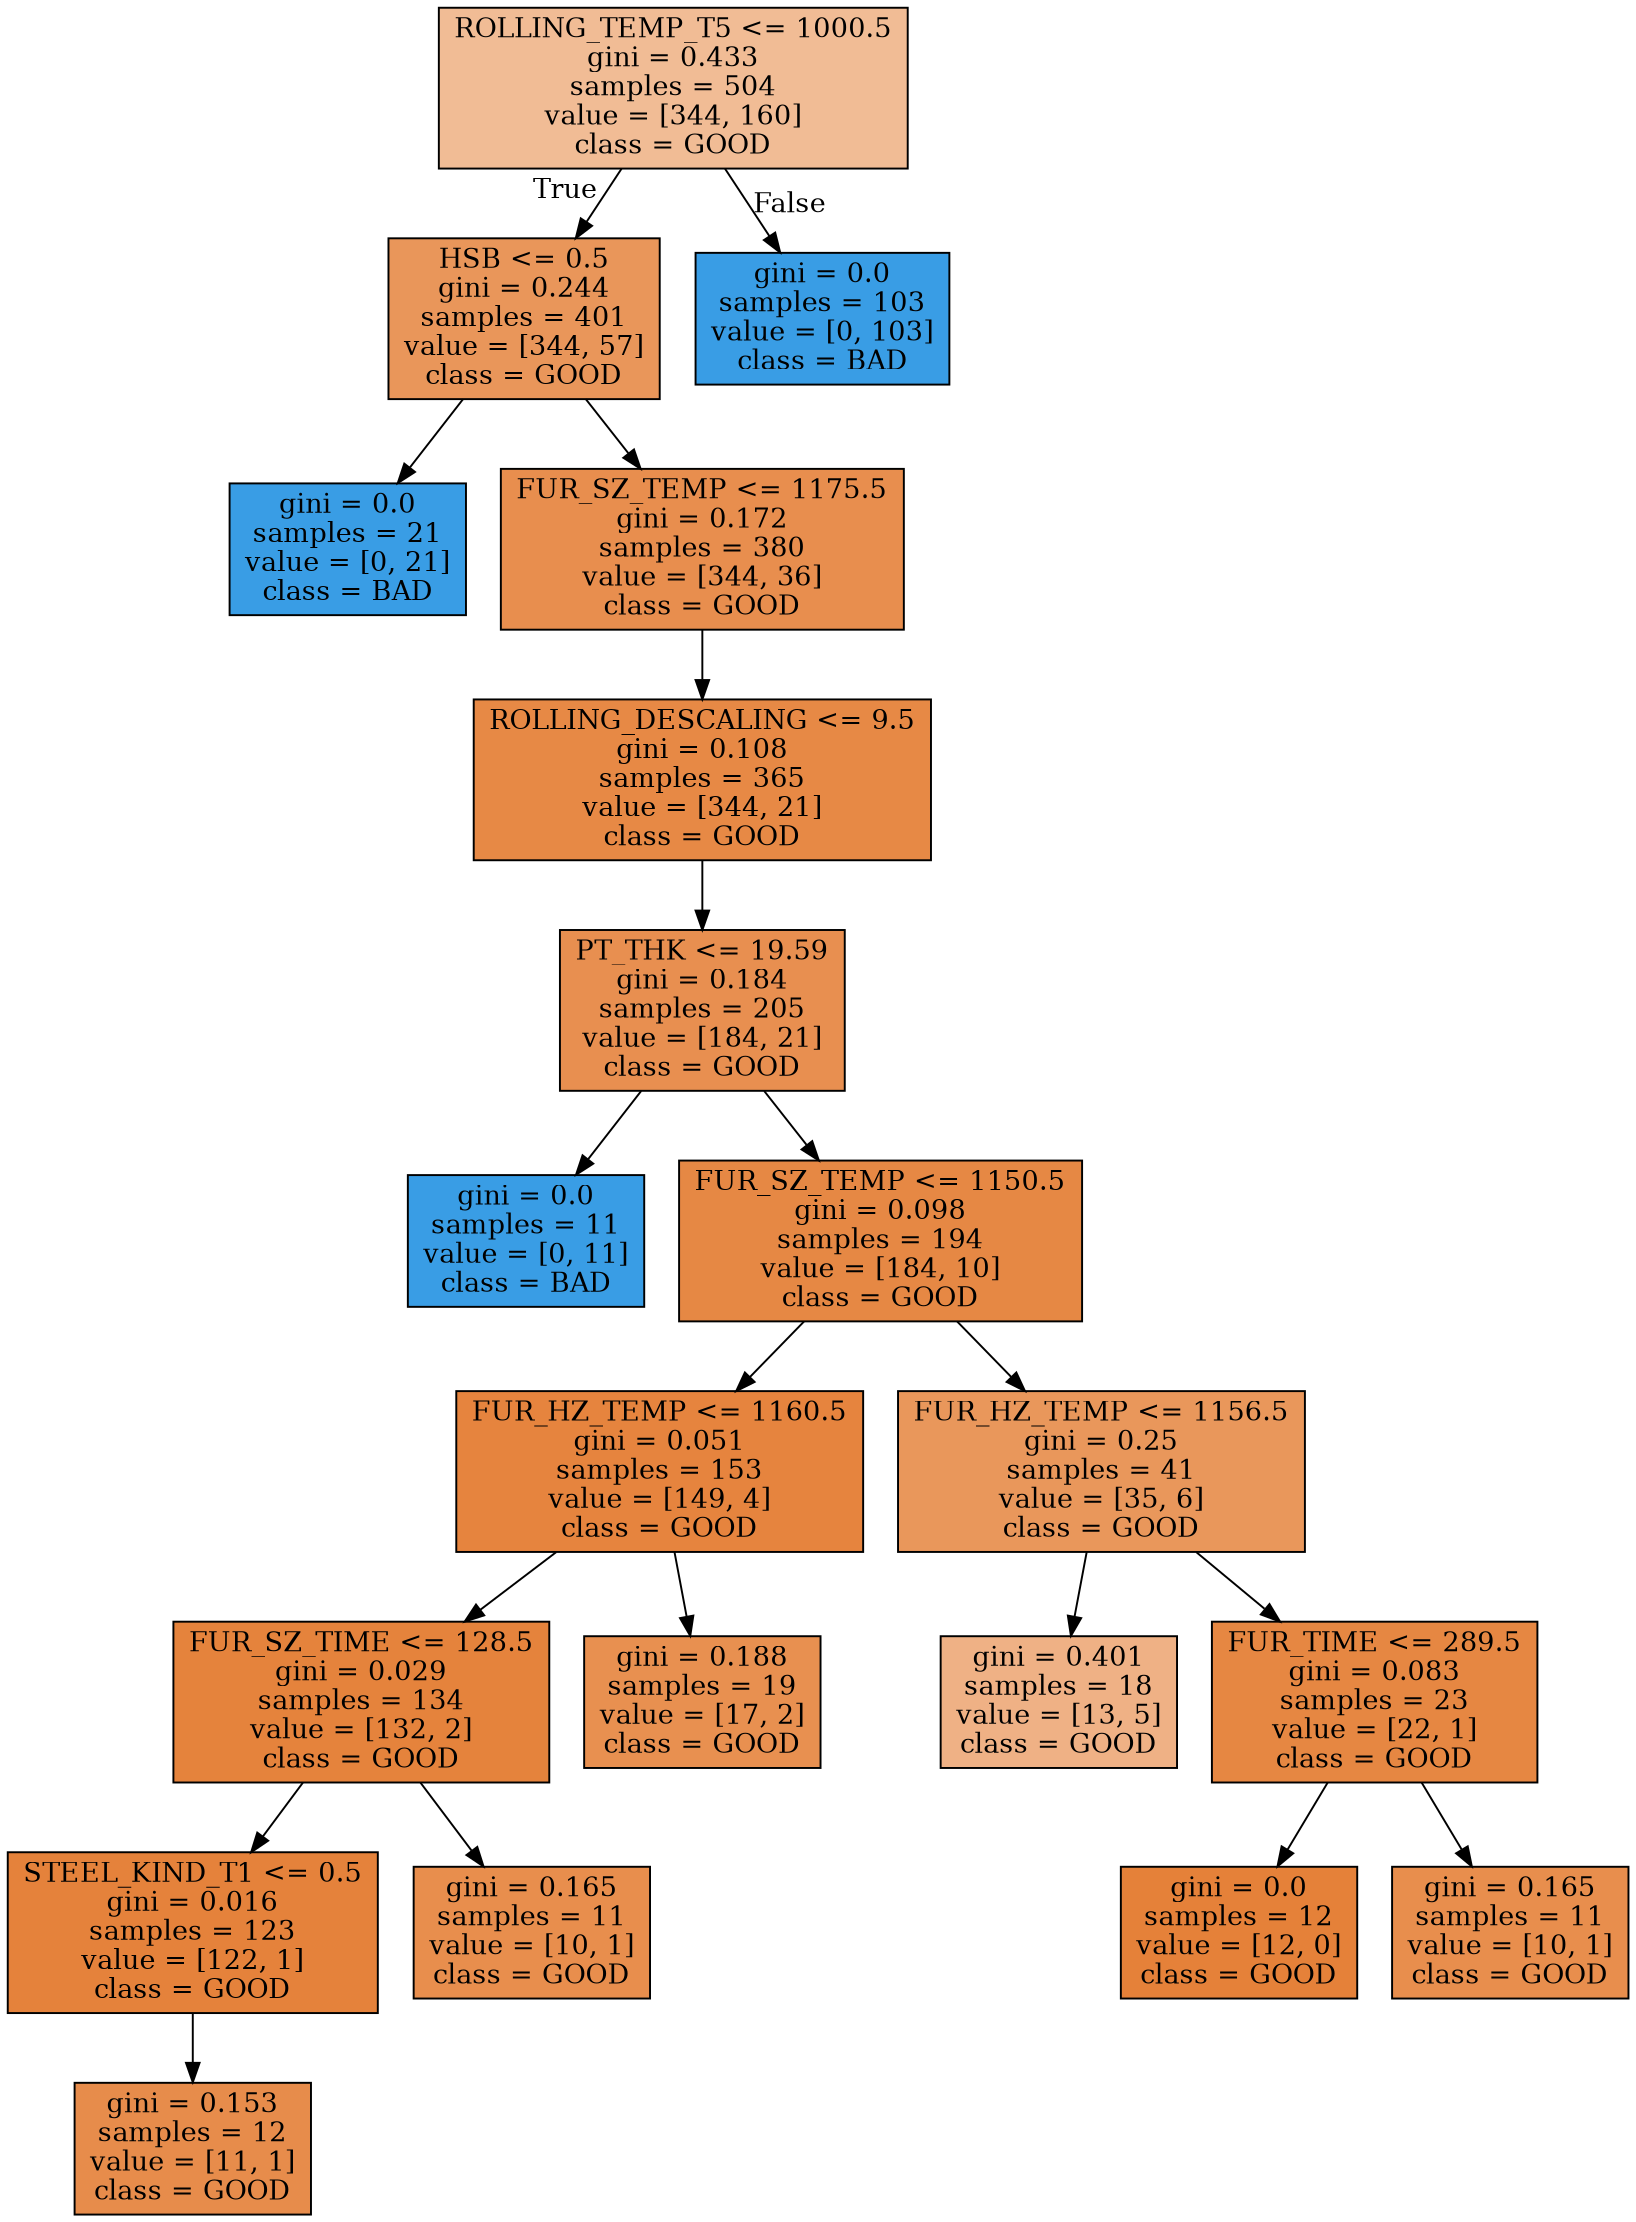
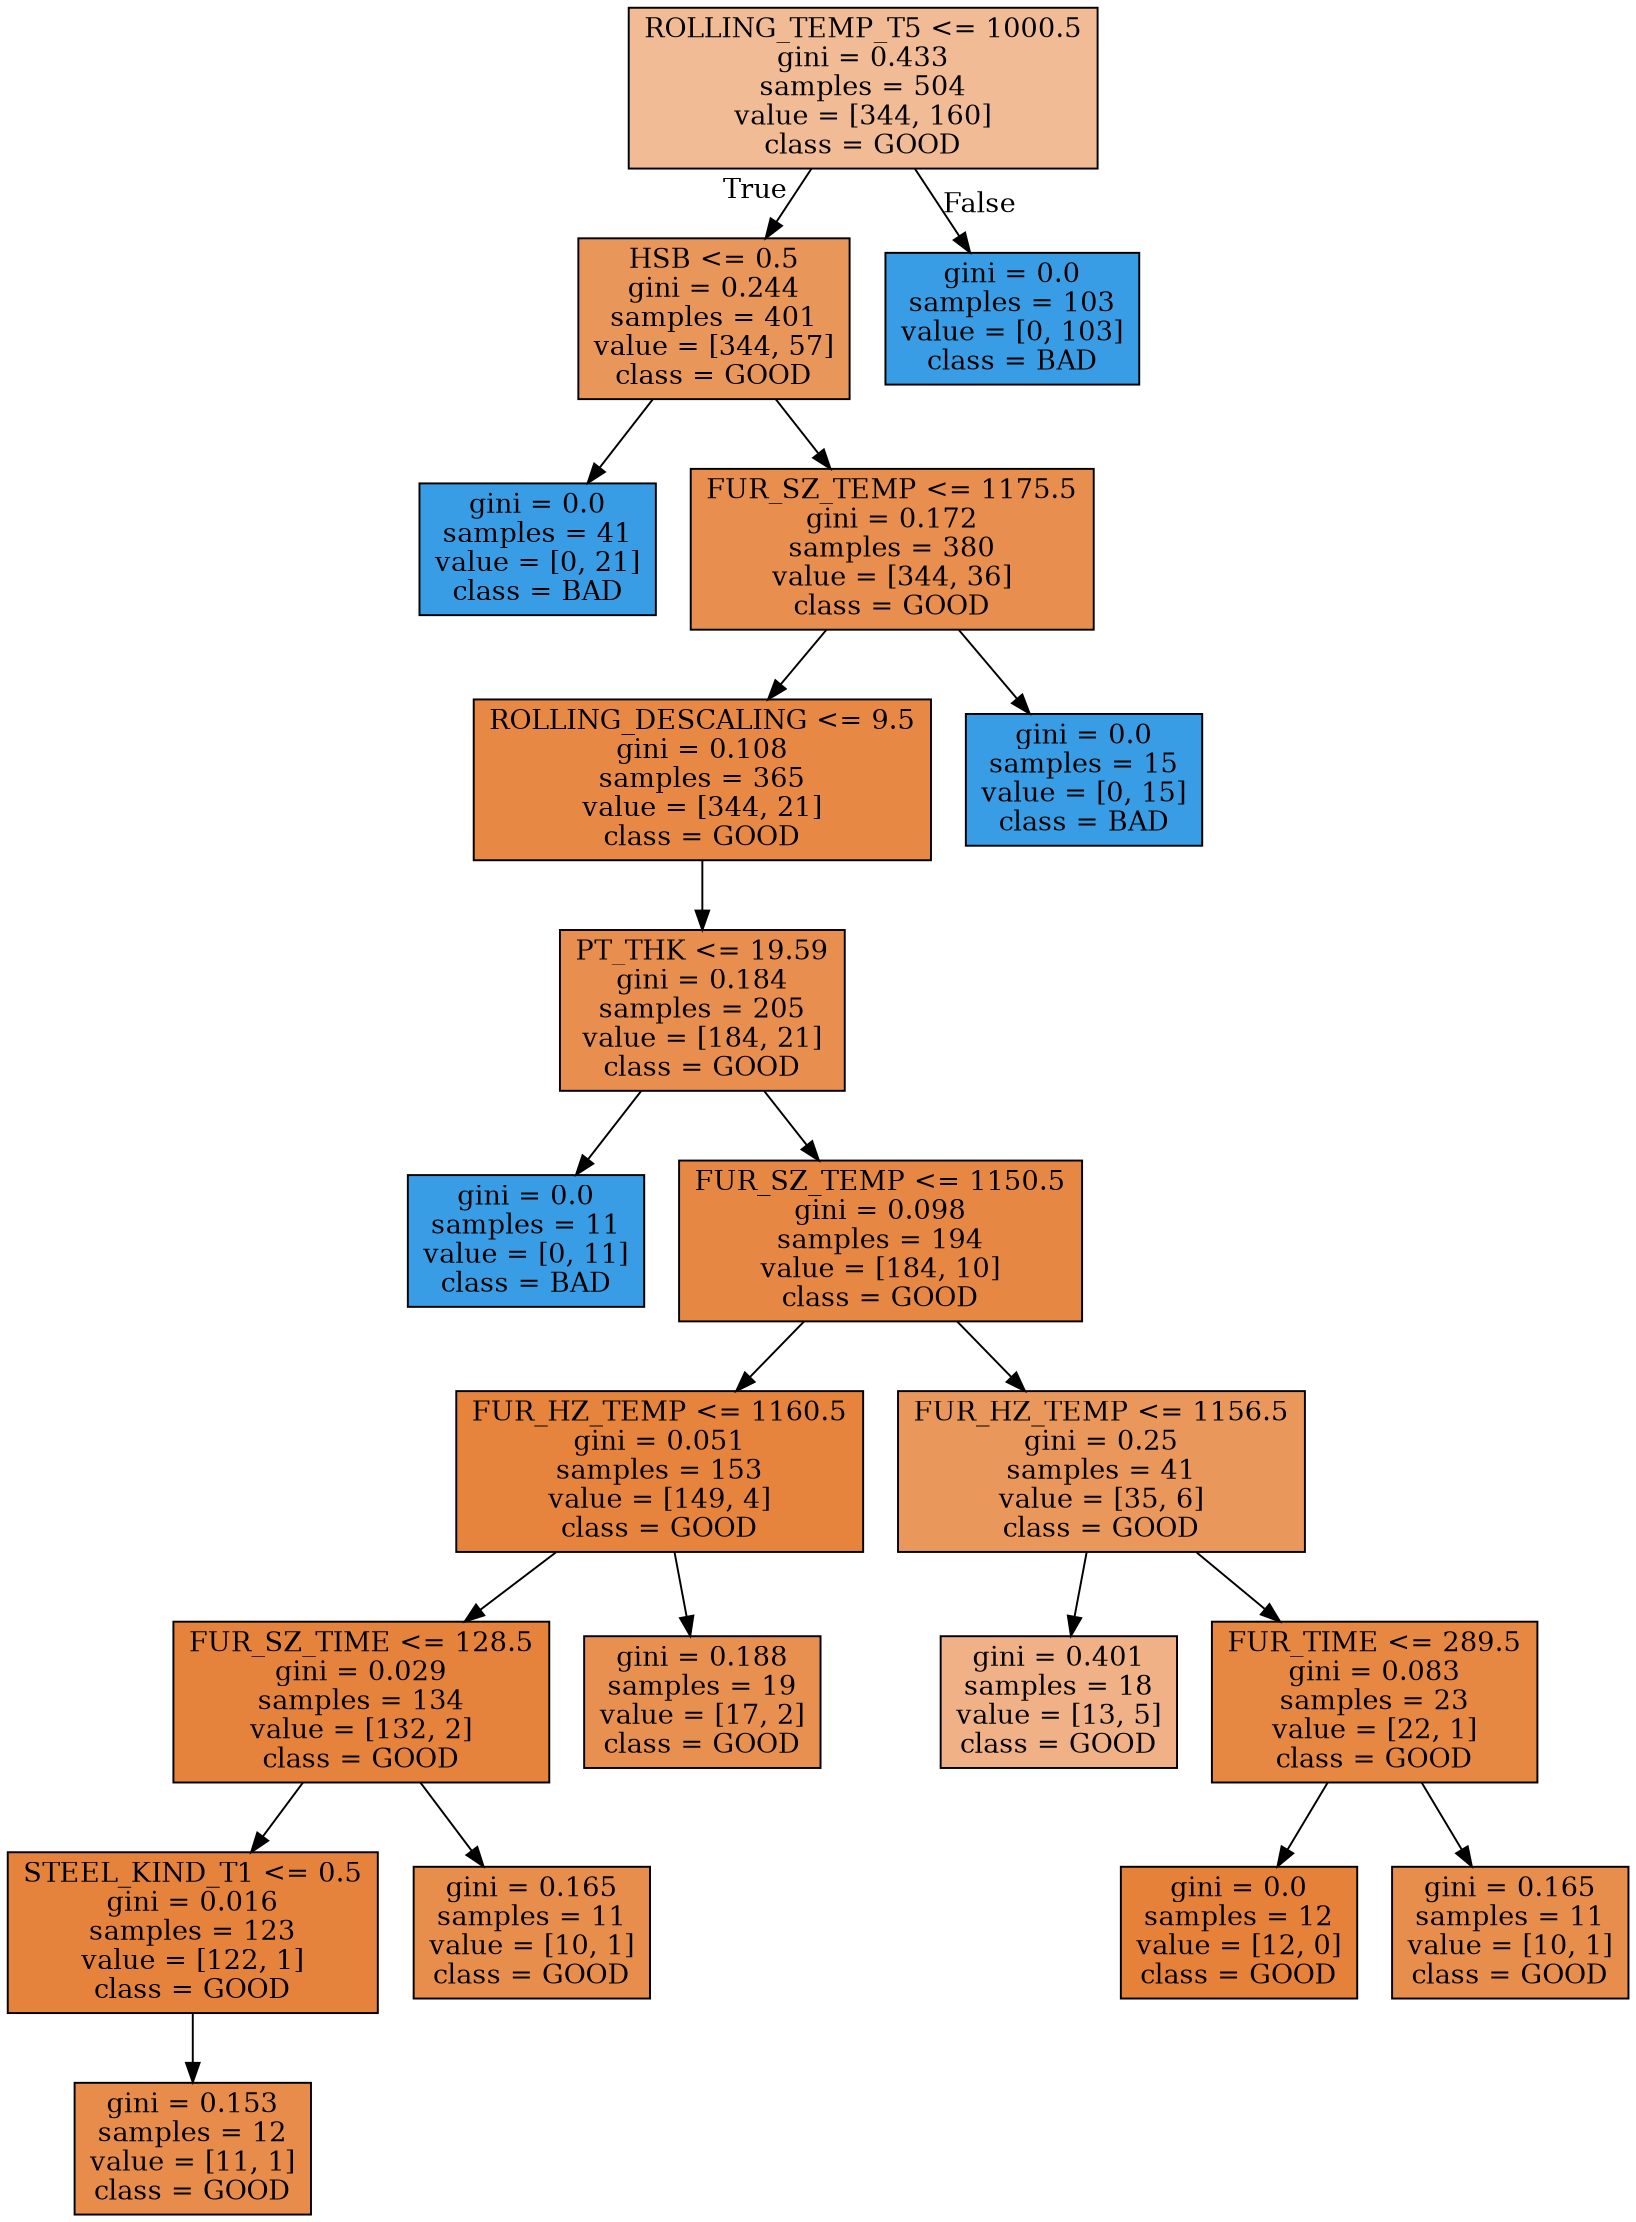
(348, 549) -> (538, 549)
none -> (1084, 780)
